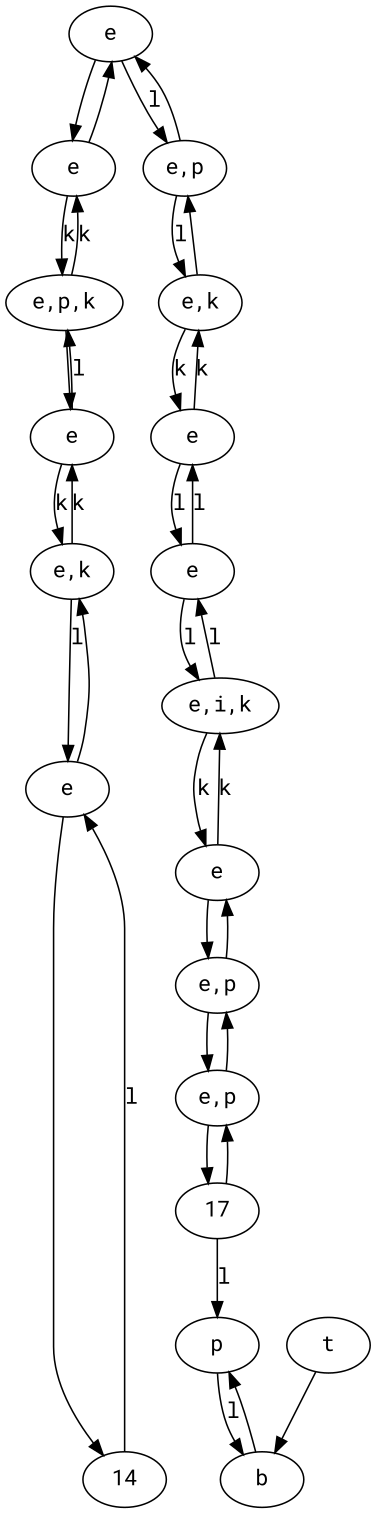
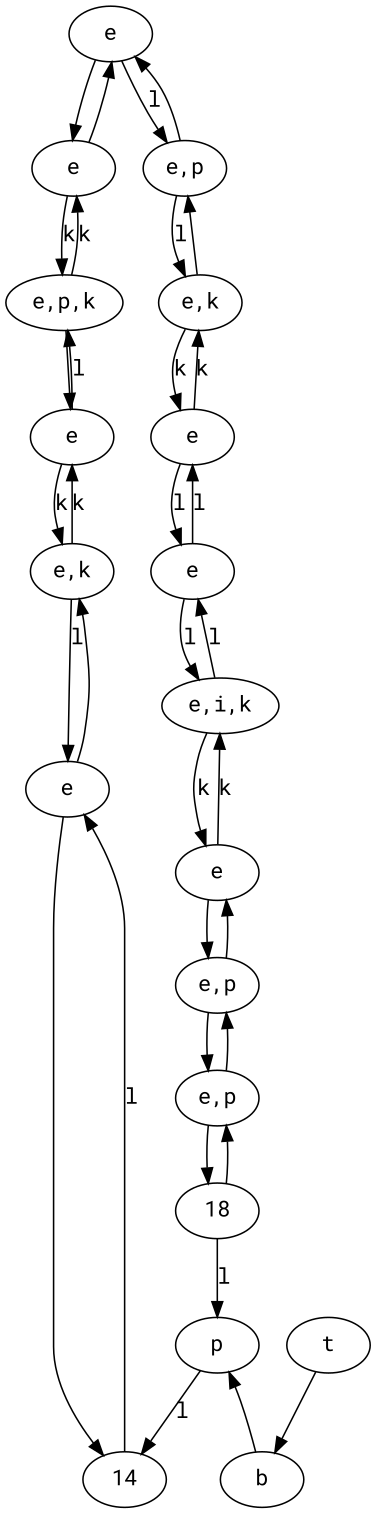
(217, 1211) -> (217, 1211)
(222, 1408) -> (176, 1406)
